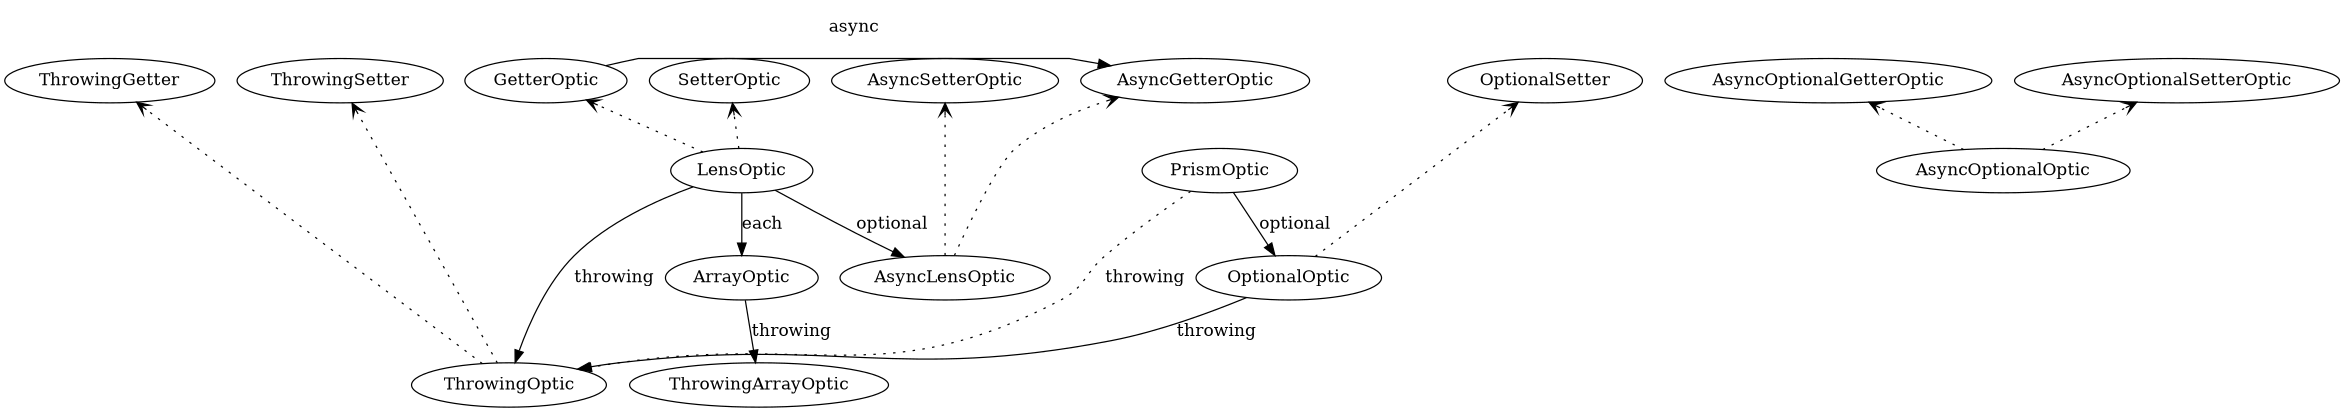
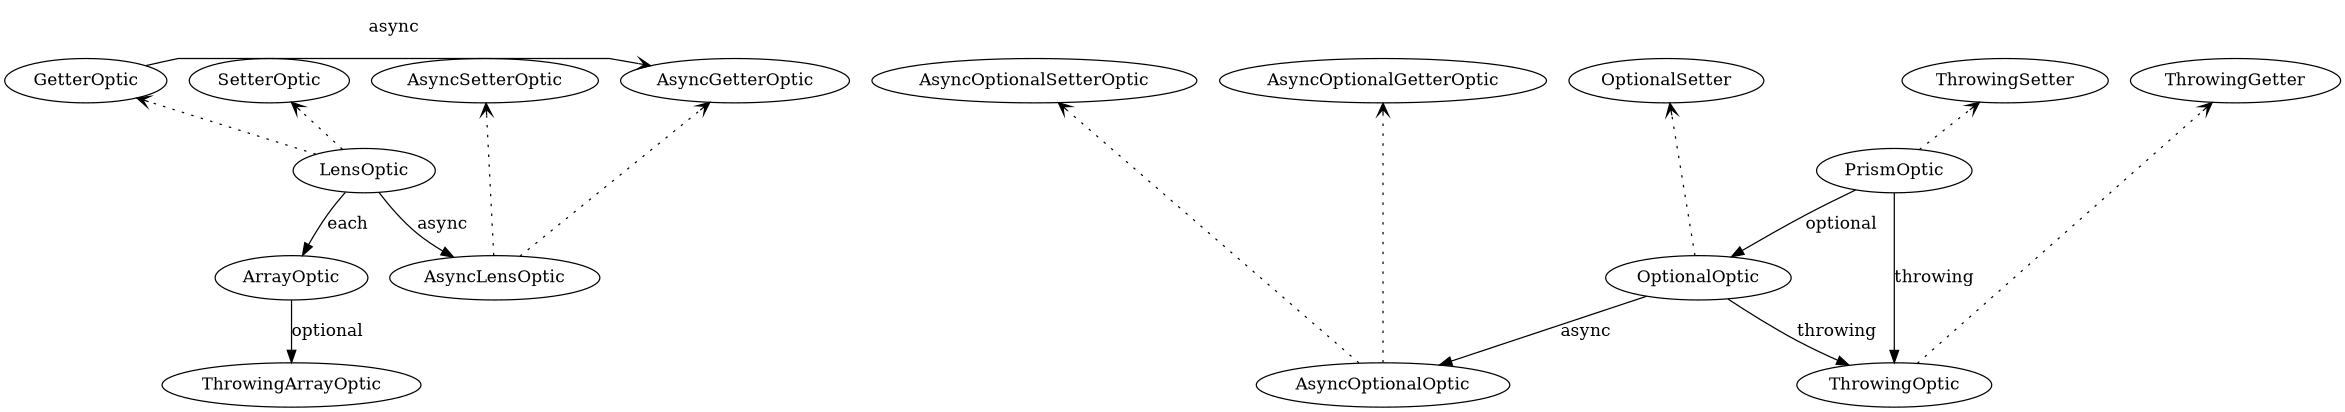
(852, 59) -> (392, 59)
(892, 224) -> (442, 224)
(428, 239) -> (1945, 130)
(585, 246) -> none
none -> (1549, 329)
(792, 331) -> (327, 331)
(915, 350) -> (1894, 272)
